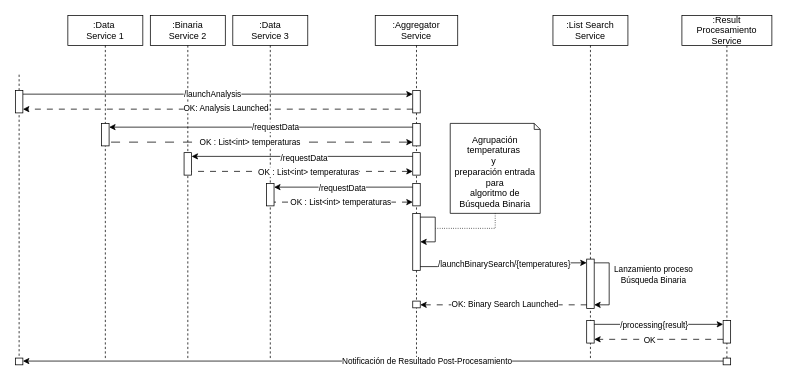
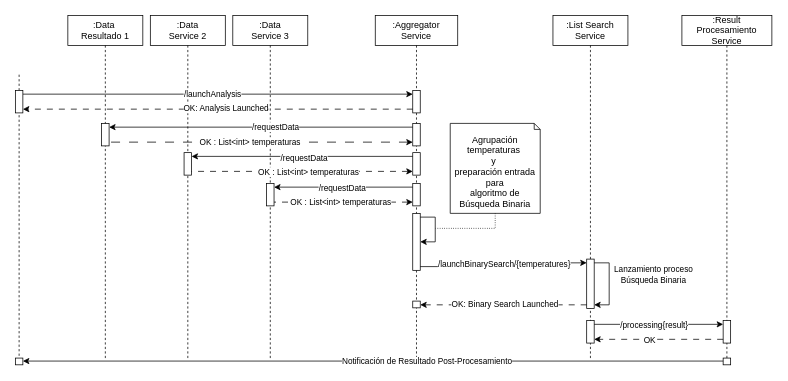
(105, 30) -> (105, 30)
(188, 30) -> (188, 30)
